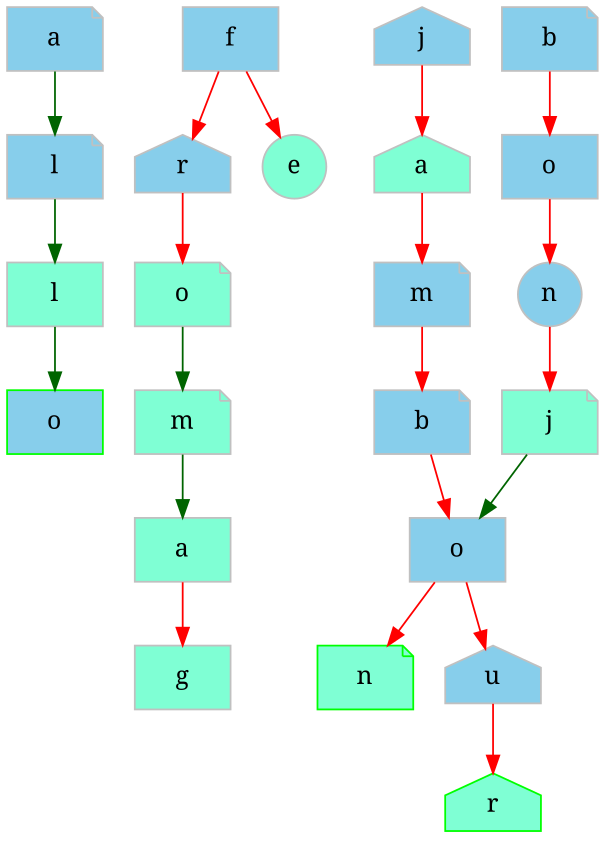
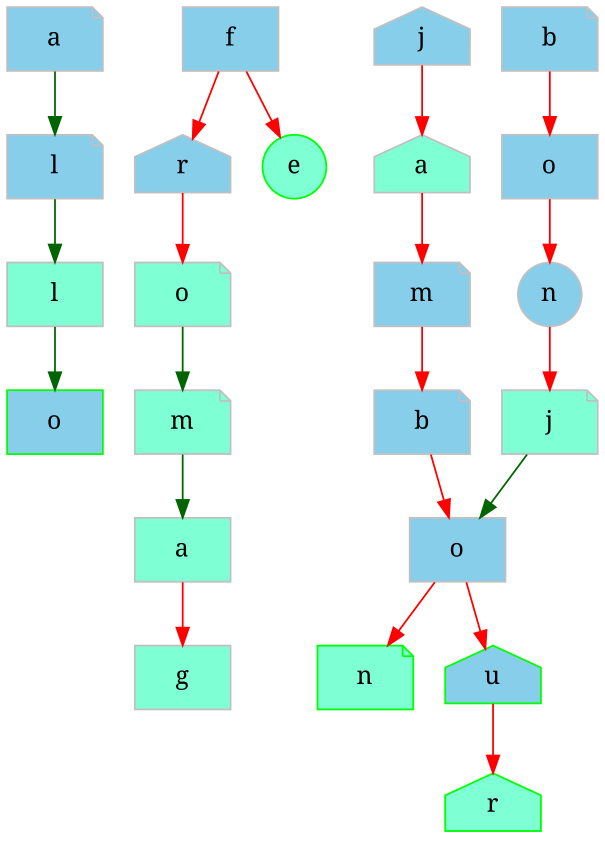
(294, 167) -> (294, 167)
(493, 678) -> (493, 678)
